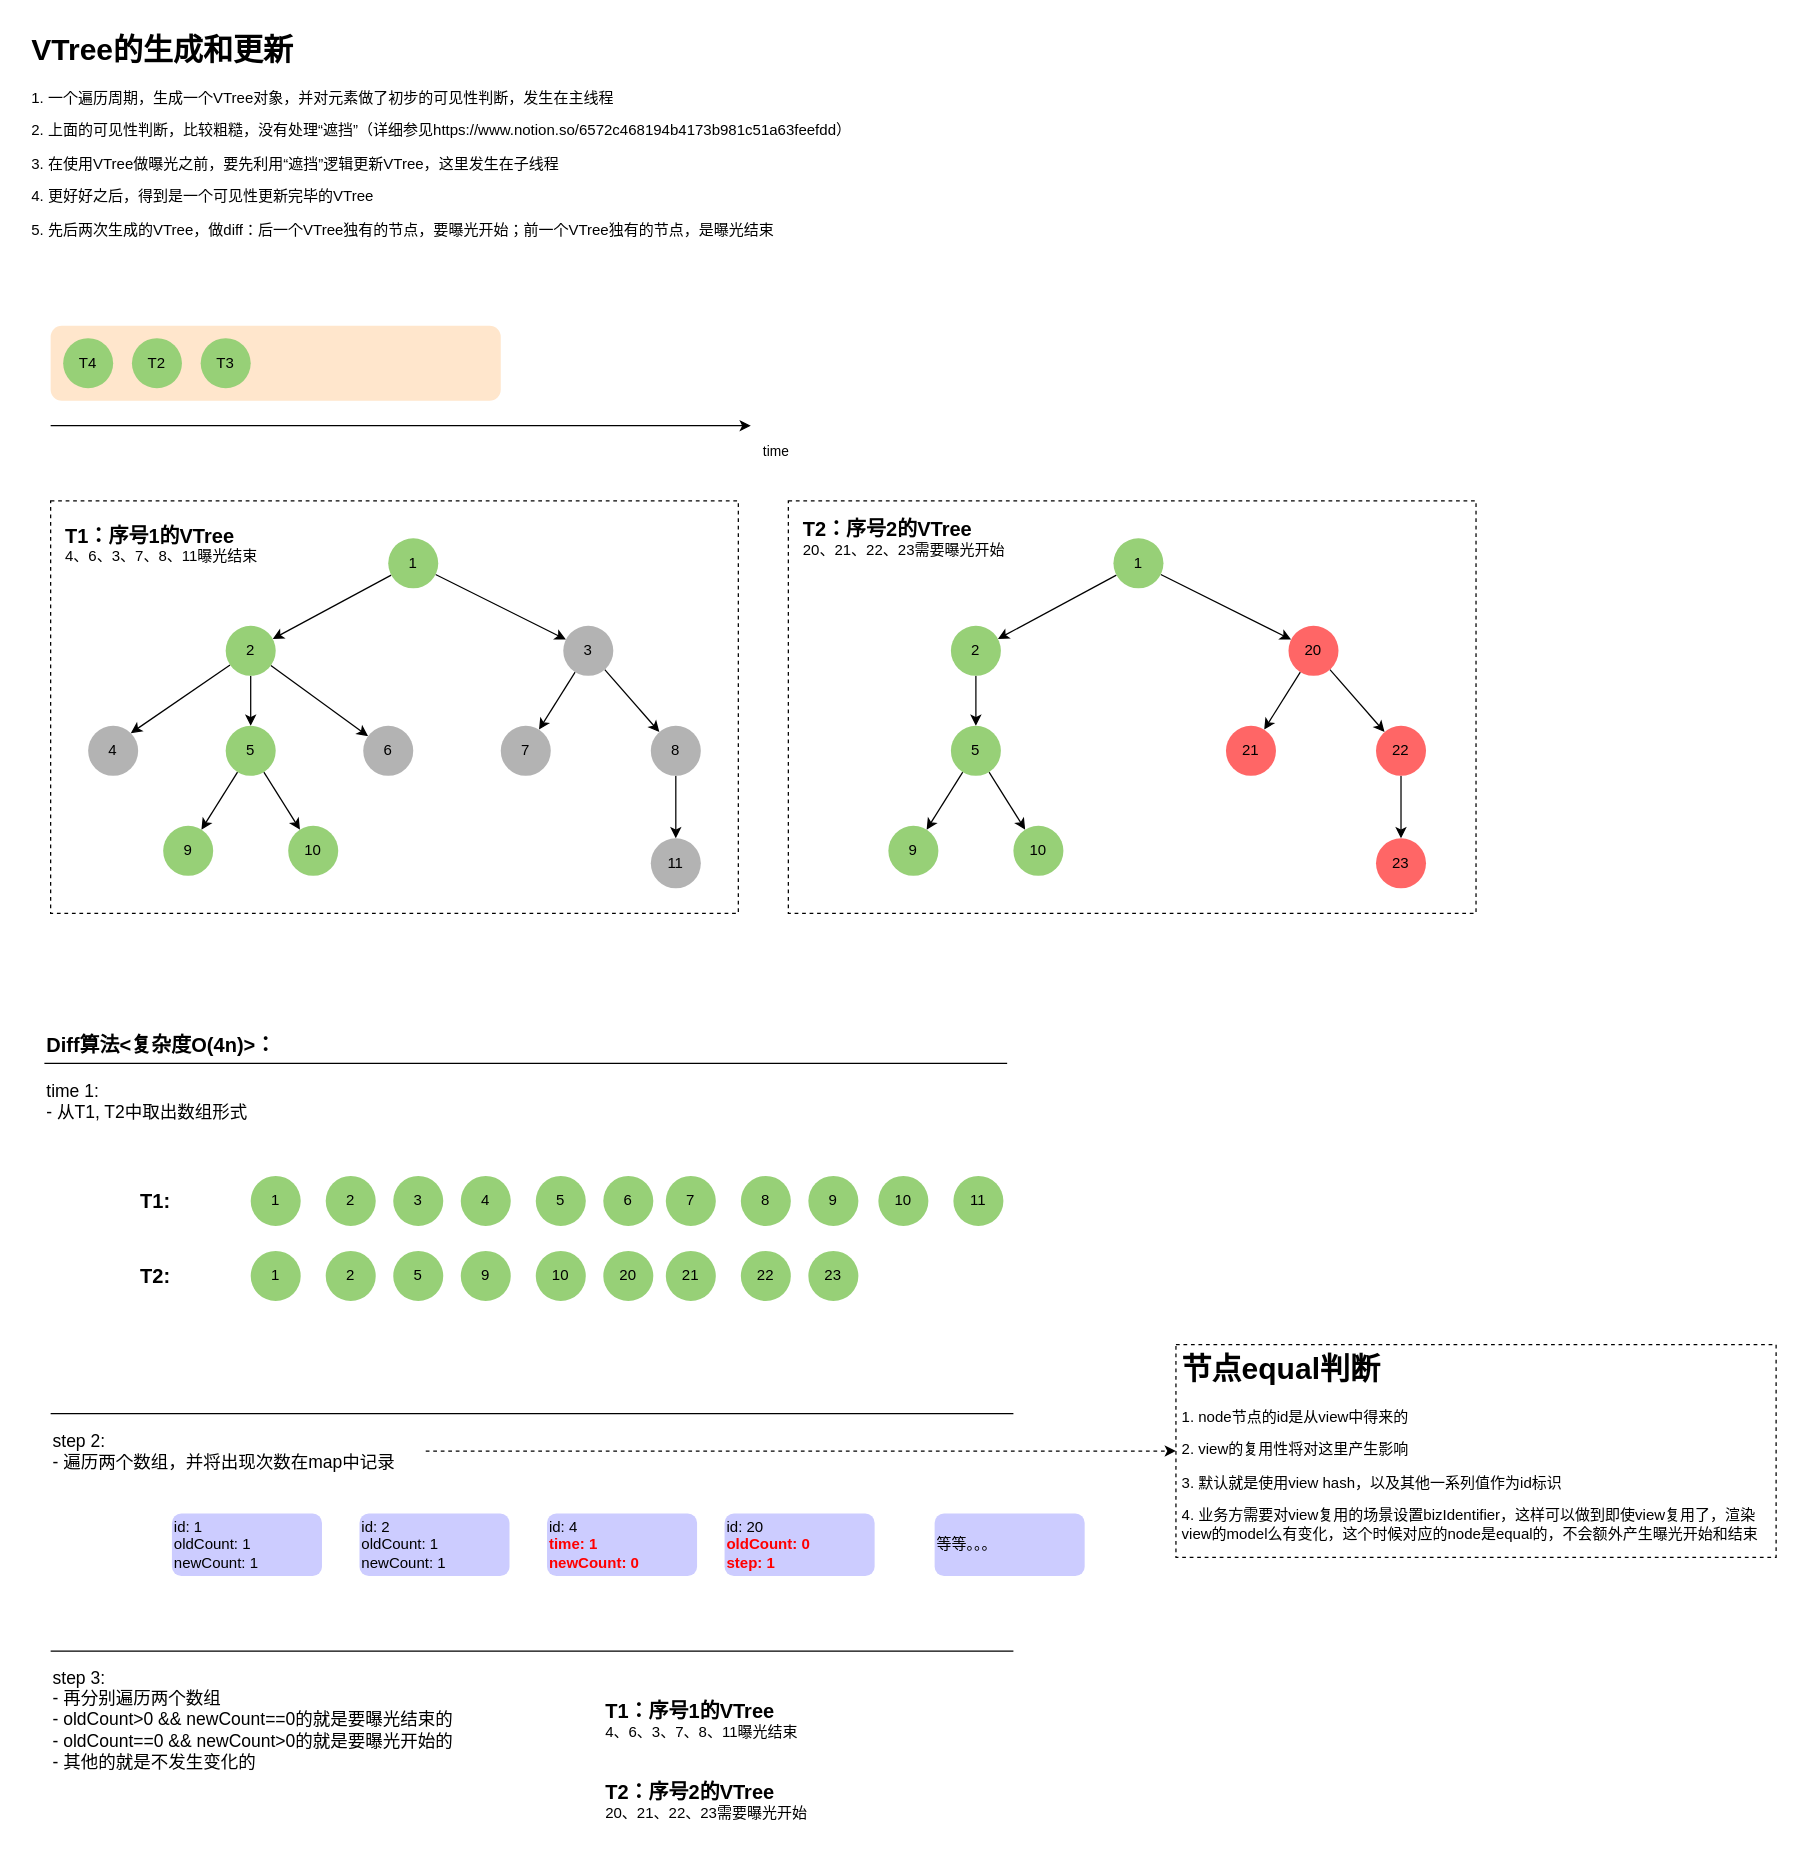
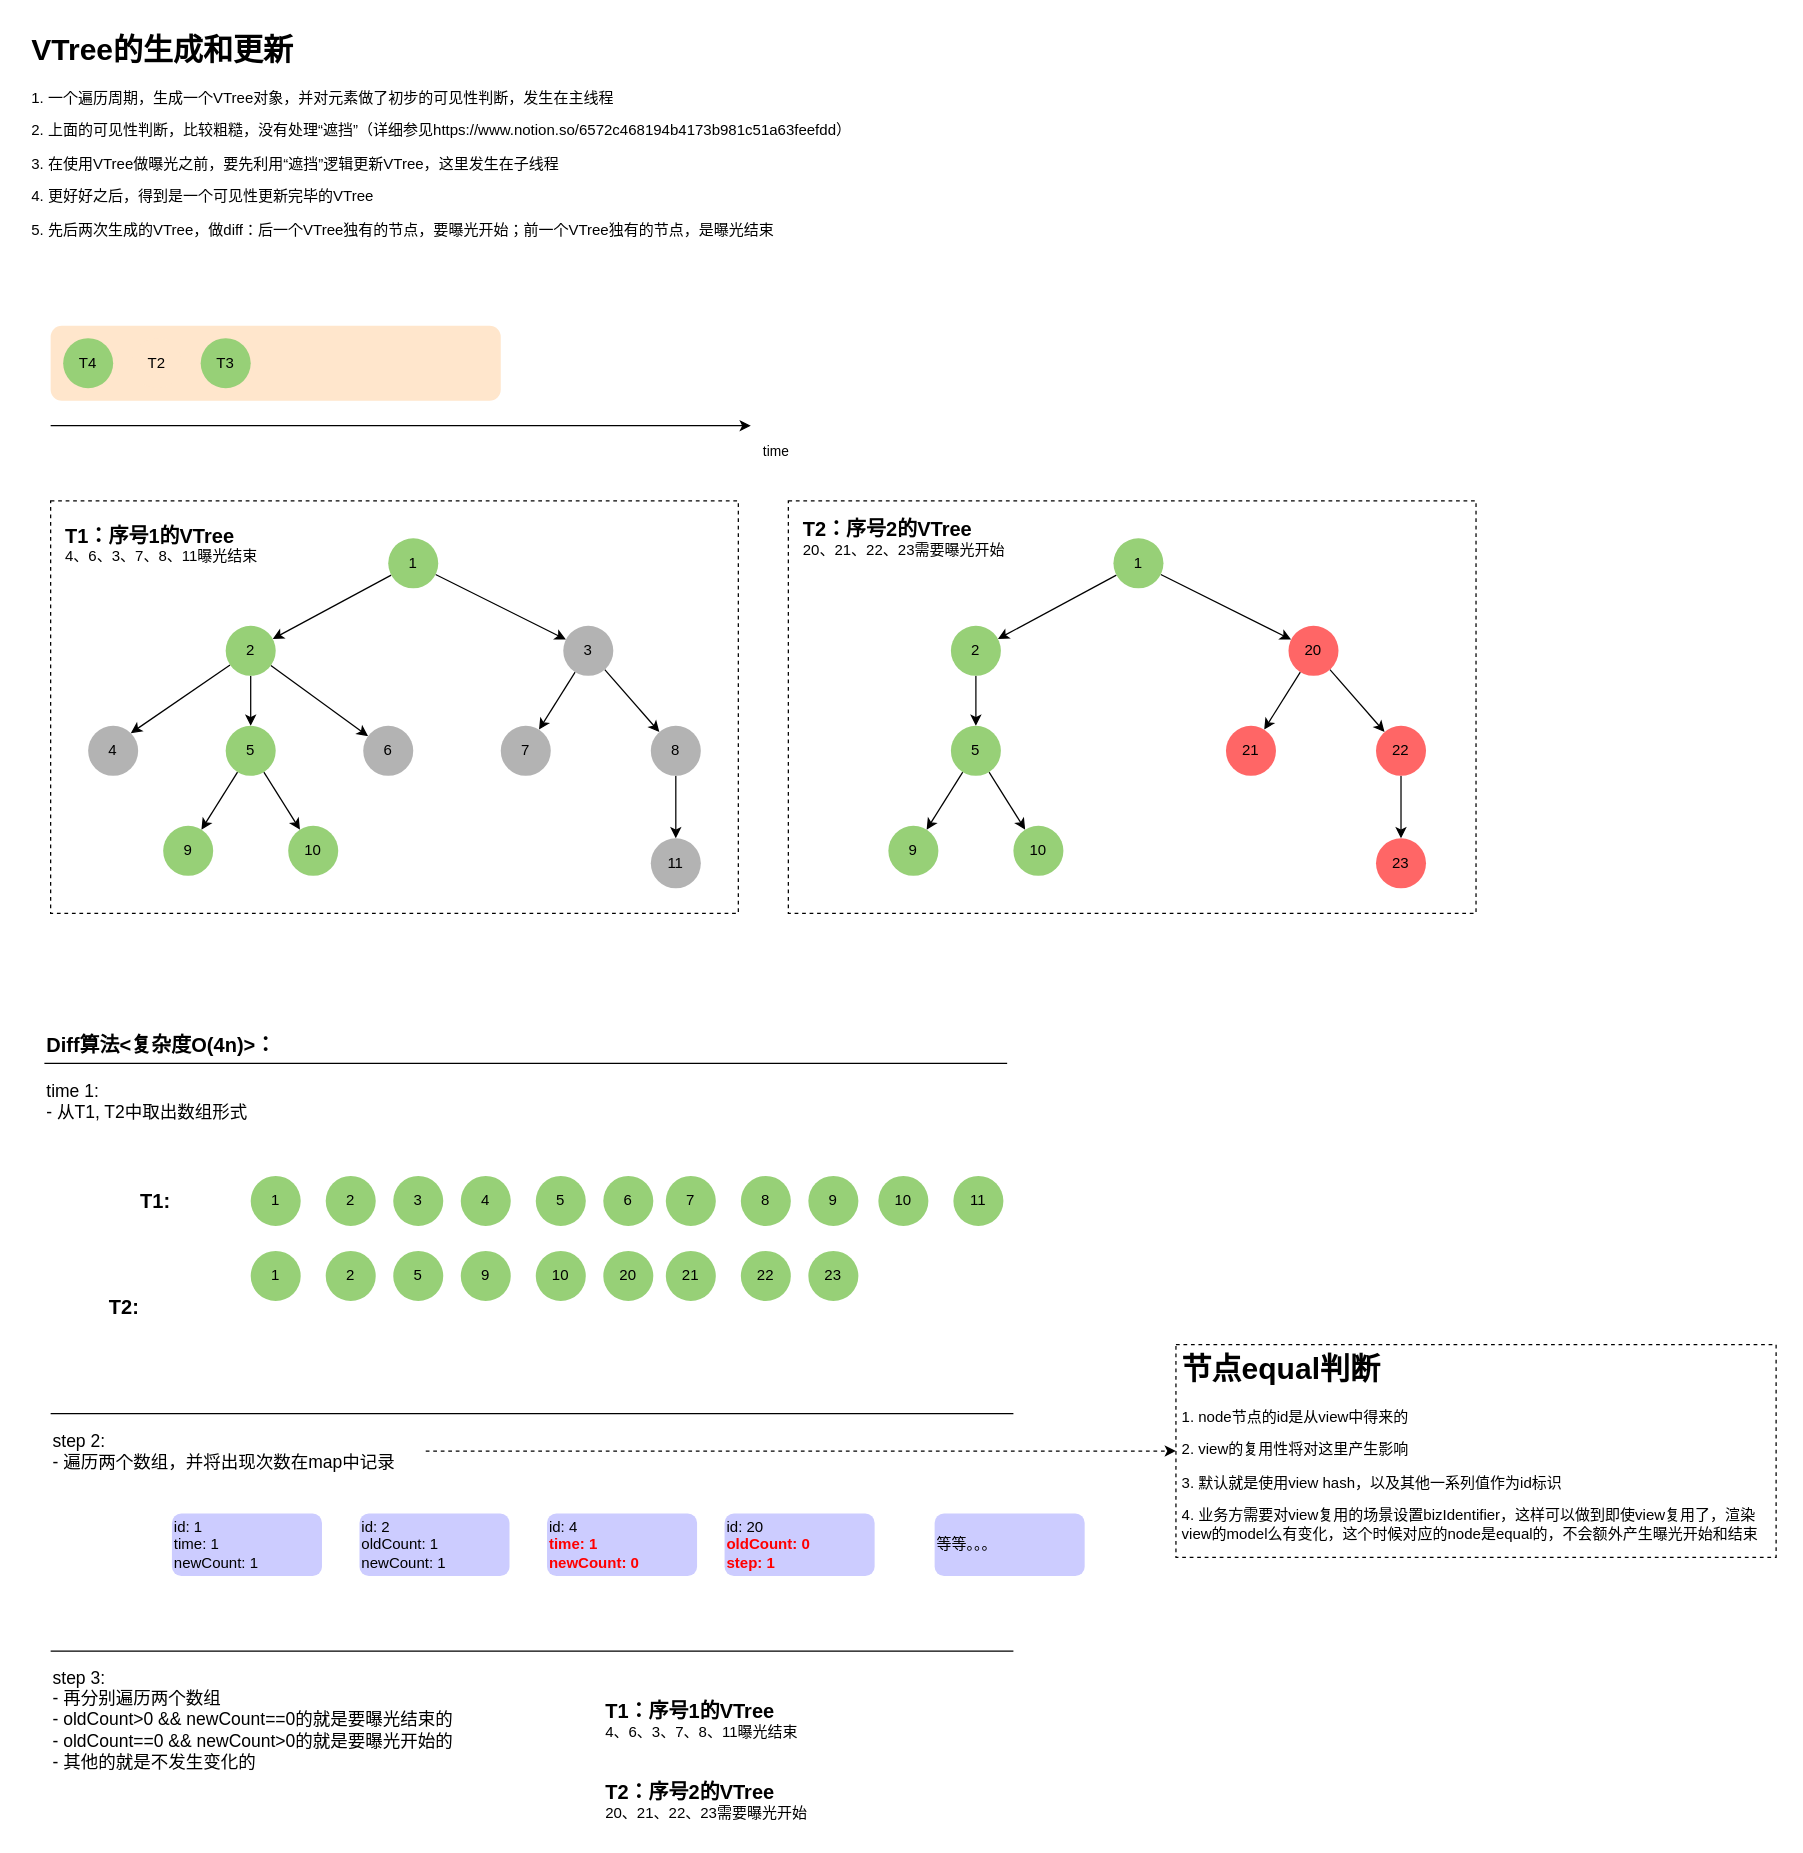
(157, 363) -> (157, 363)
(169, 1276) -> (138, 1307)
(217, 1544) -> (217, 1544)
